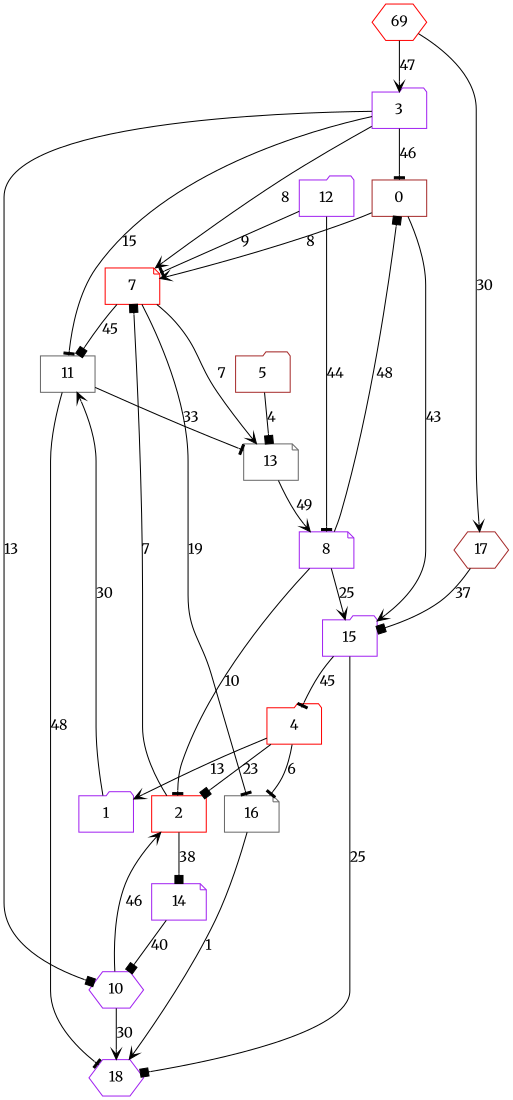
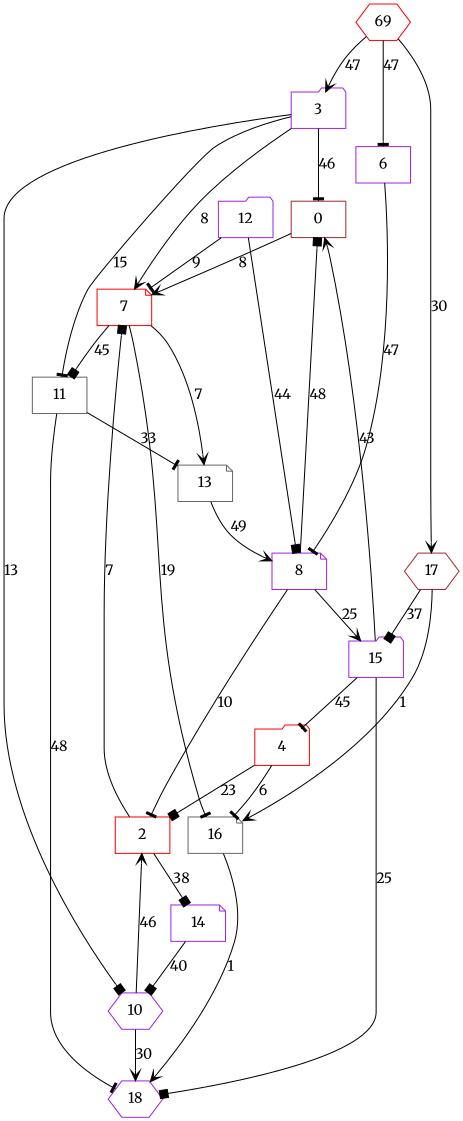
none -> (383, 165)
(327, 372) -> (272, 390)
(263, 374) -> none
(426, 421) -> (359, 443)
none -> (369, 731)
(106, 814) -> none
